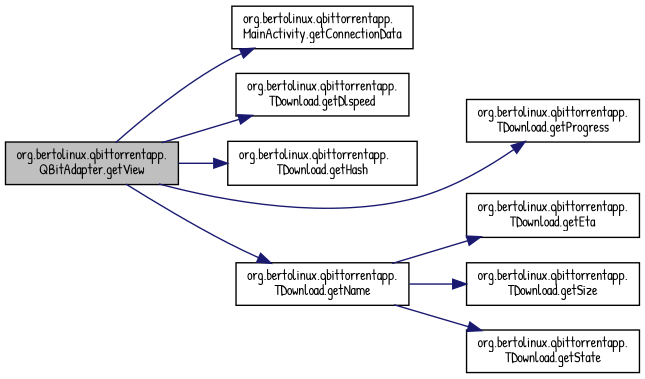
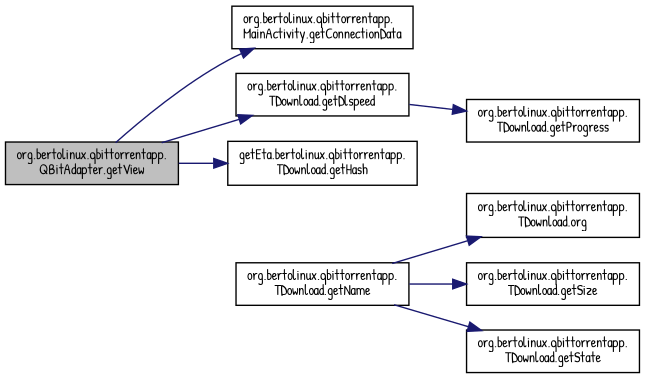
(322, 163) -> (322, 163)
(342, 208) -> (431, 107)
(553, 215) -> (553, 215)
(191, 223) -> none
